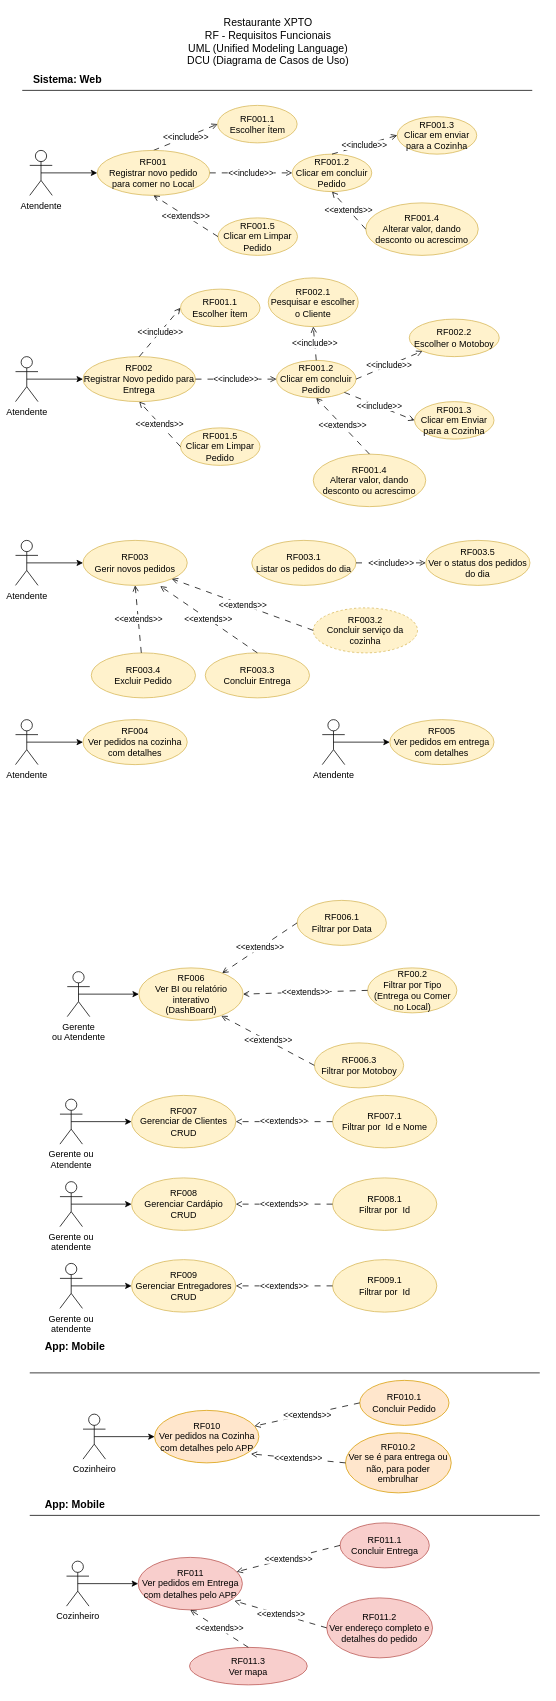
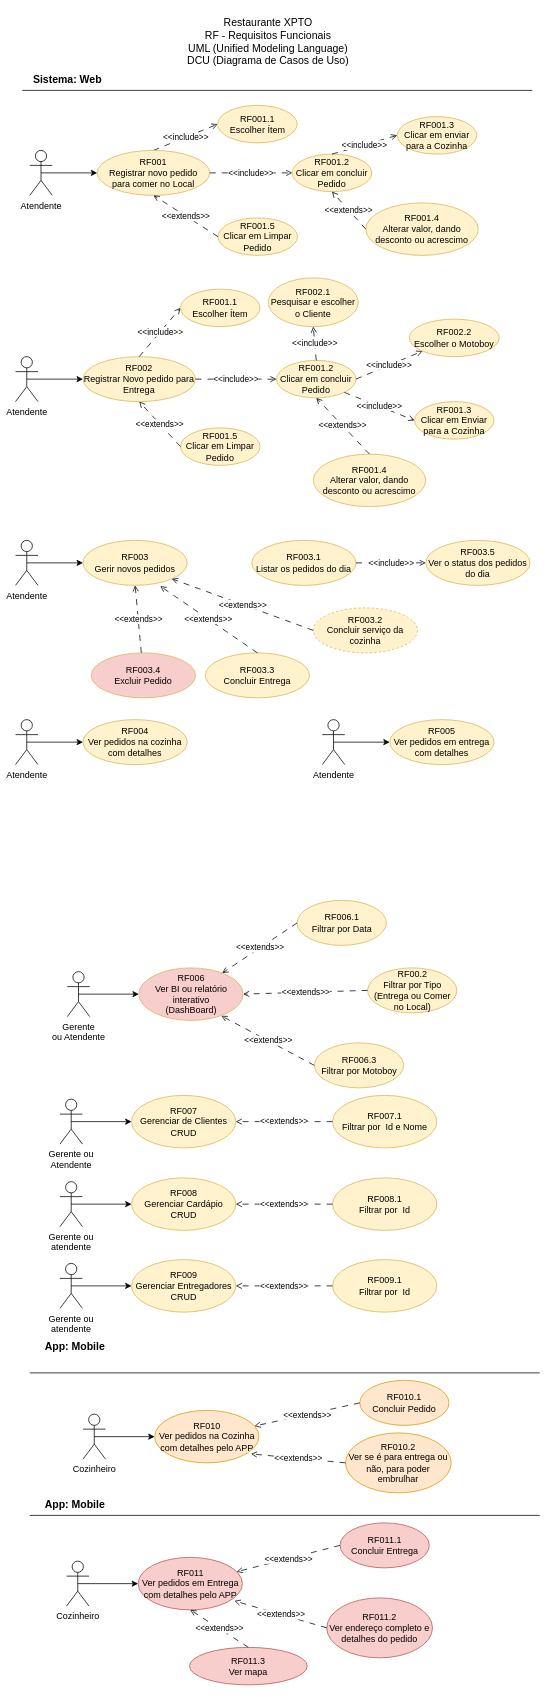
(143, 675) -> (143, 675)
(191, 994) -> (191, 994)
